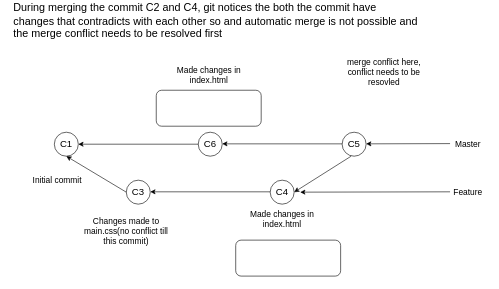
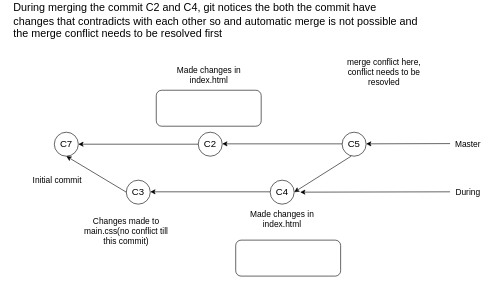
(66, 144) -> (66, 144)
(210, 144) -> (210, 144)
(468, 192) -> (468, 192)
